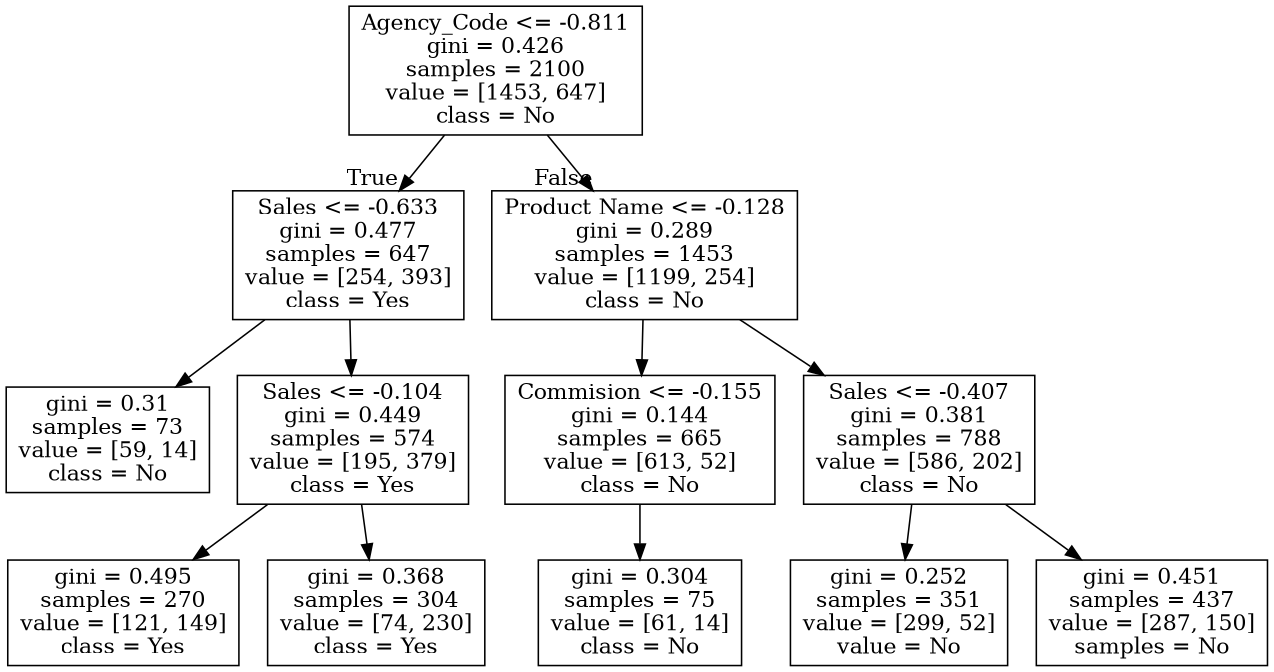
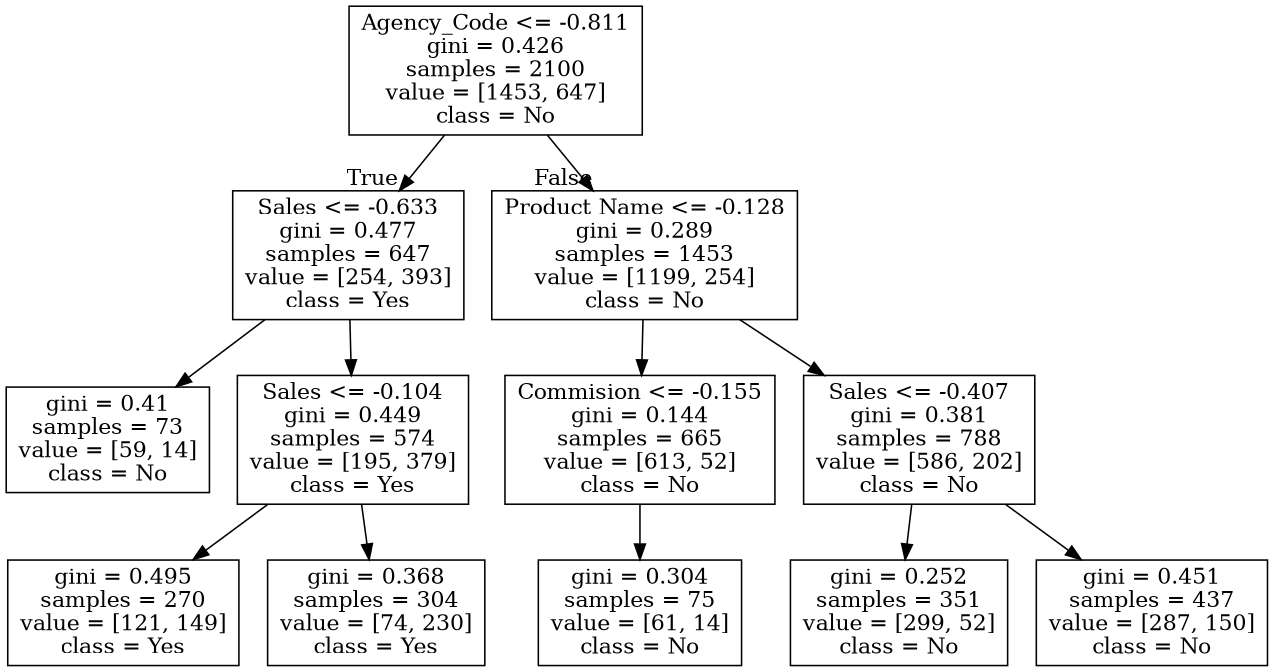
(108, 440) -> (108, 440)
(899, 613) -> (899, 613)
(1152, 613) -> (1152, 613)
